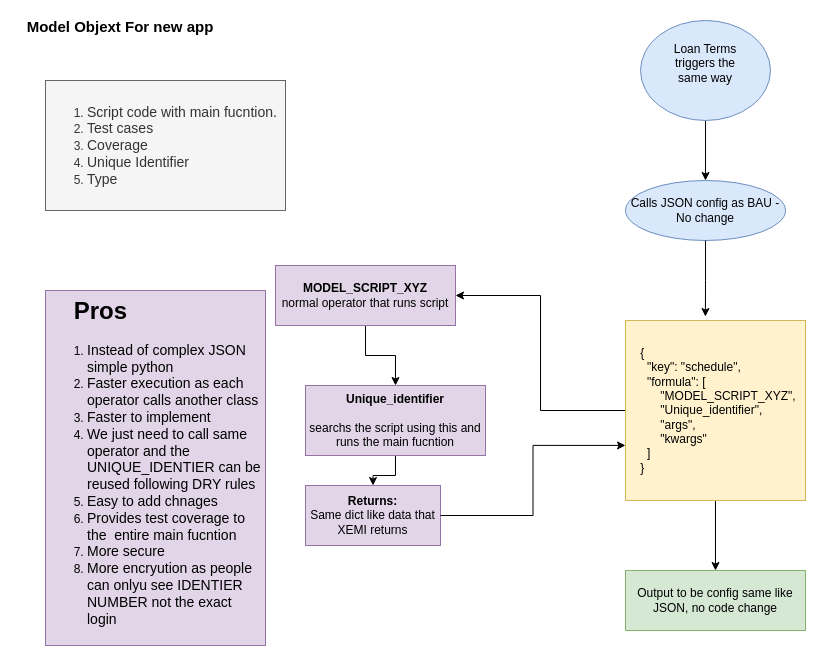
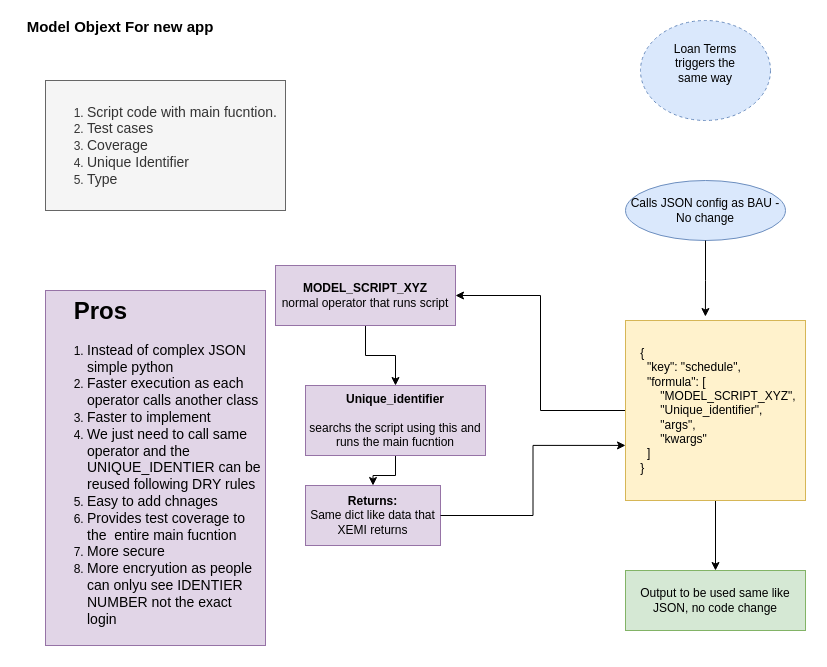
(706, 71) -> (706, 71)
(706, 147) -> none
(716, 601) -> (716, 601)
